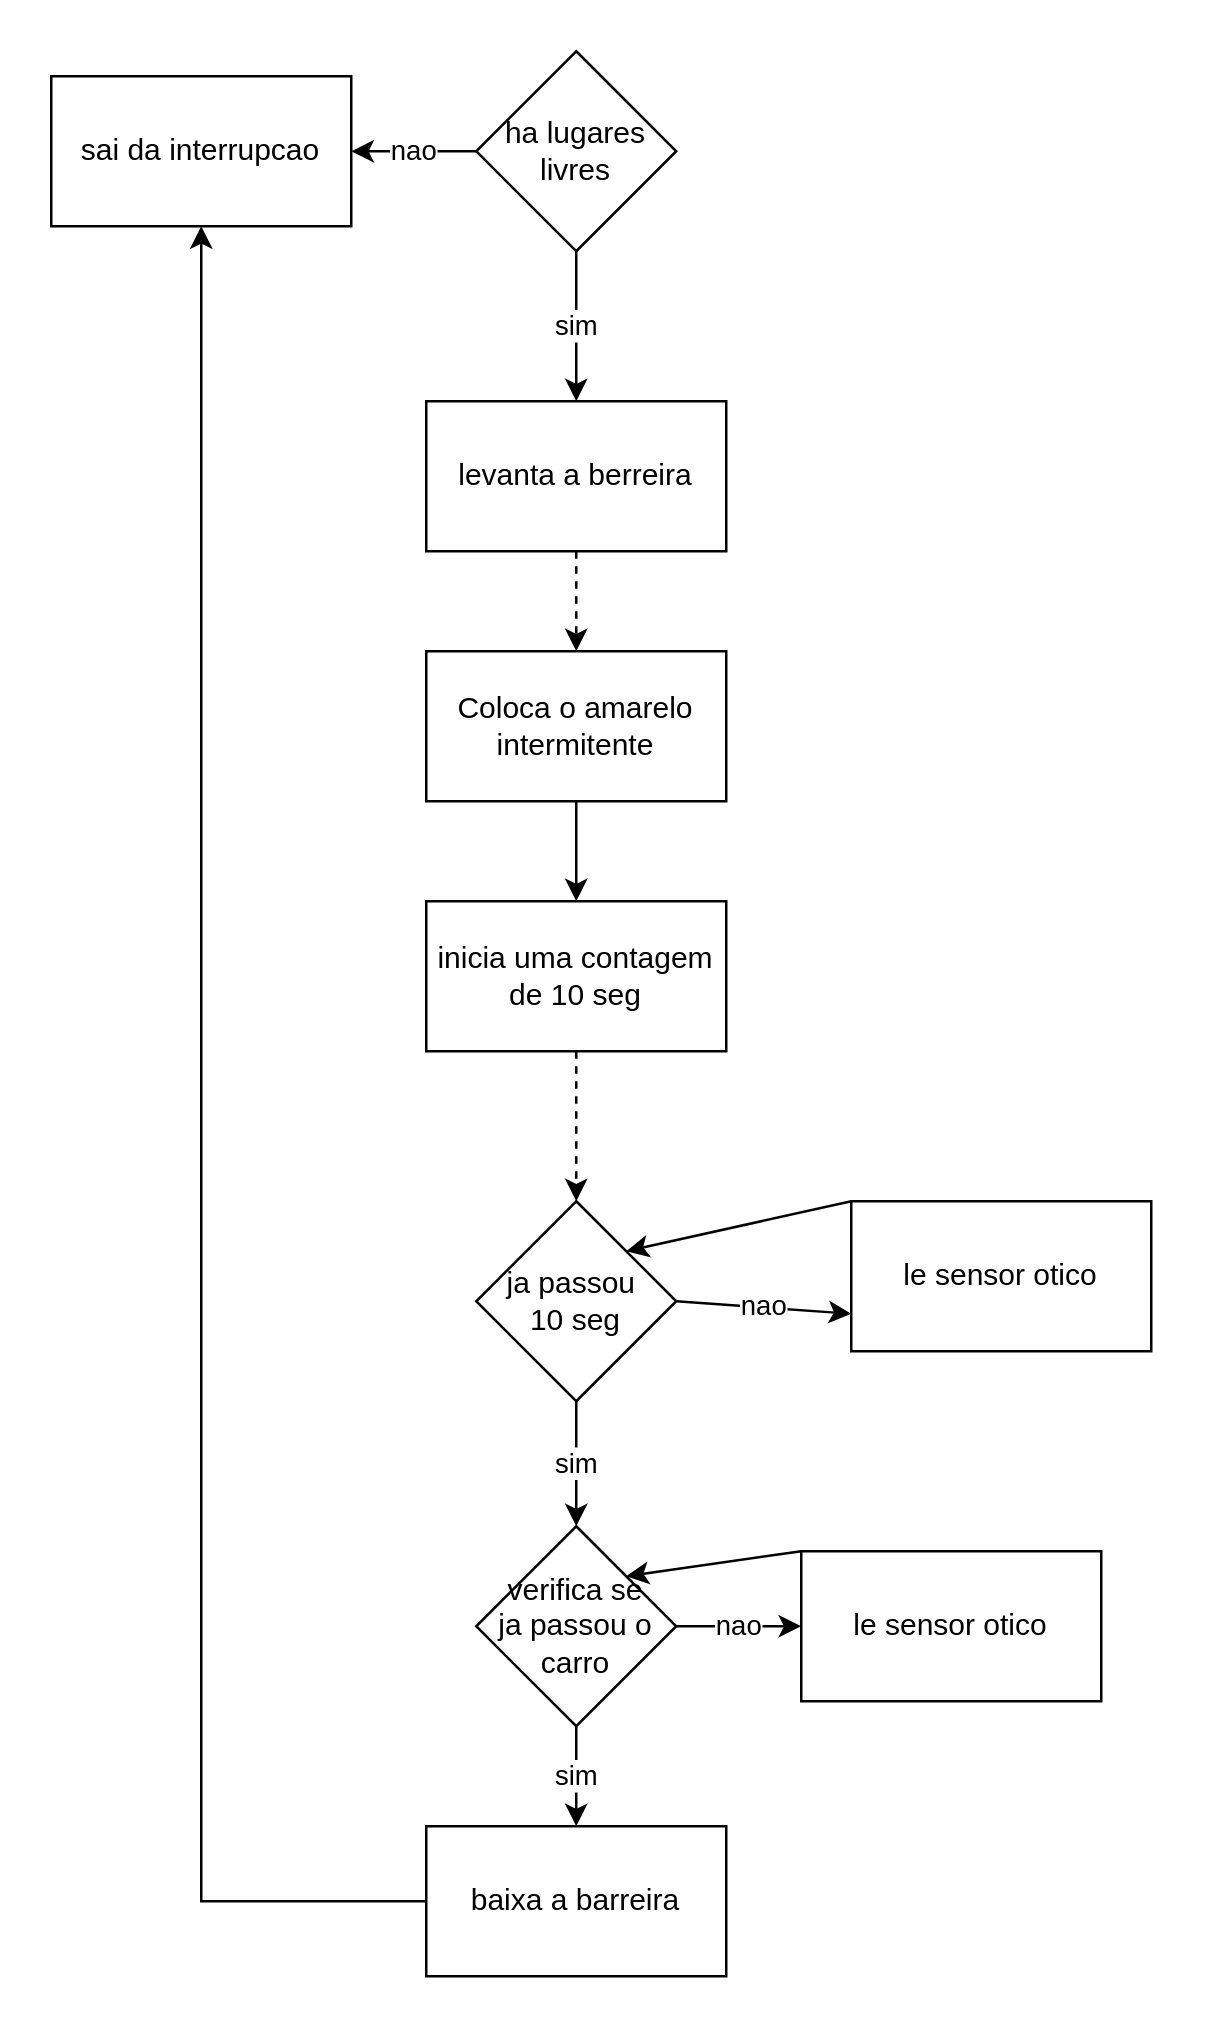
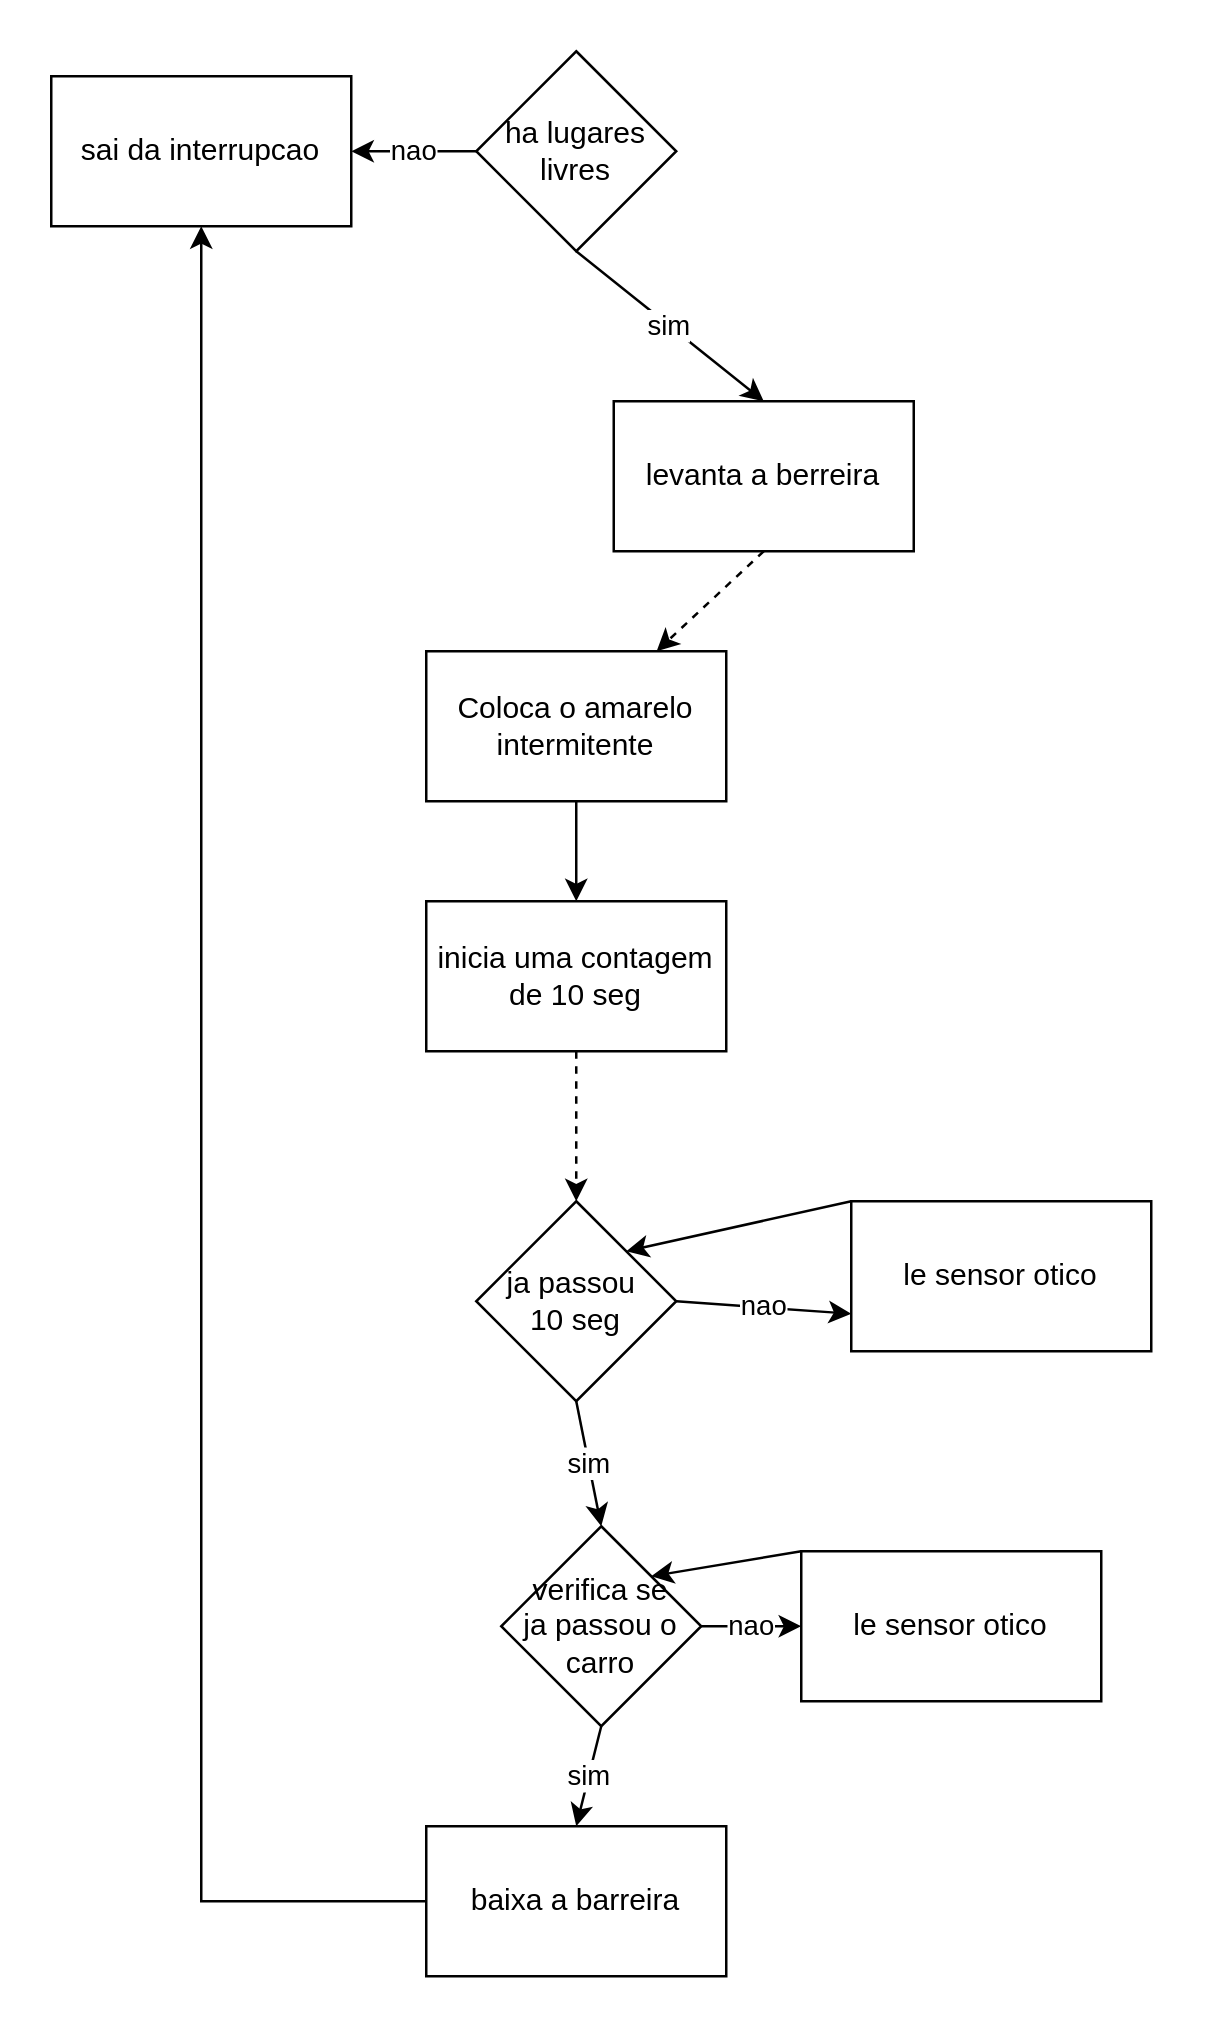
(576, 476) -> (764, 476)
(576, 1626) -> (601, 1626)
